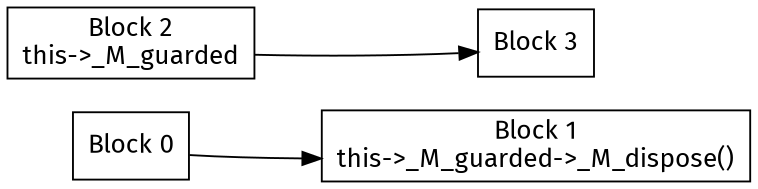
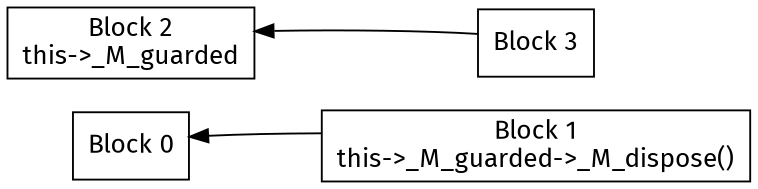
(357, 56) -> (376, 31)
(246, 157) -> (265, 134)
